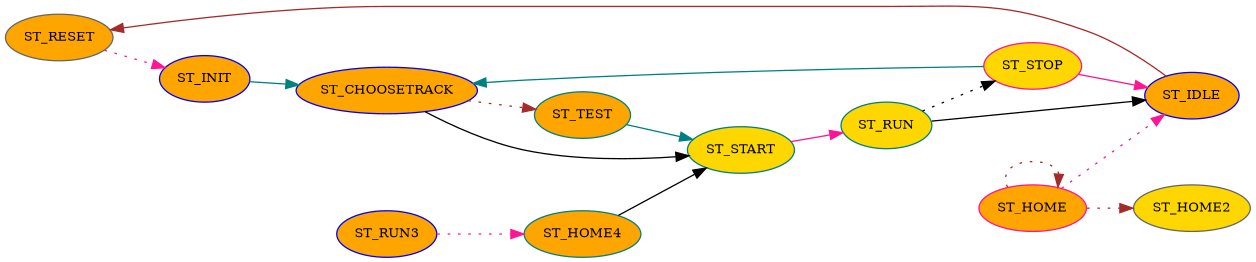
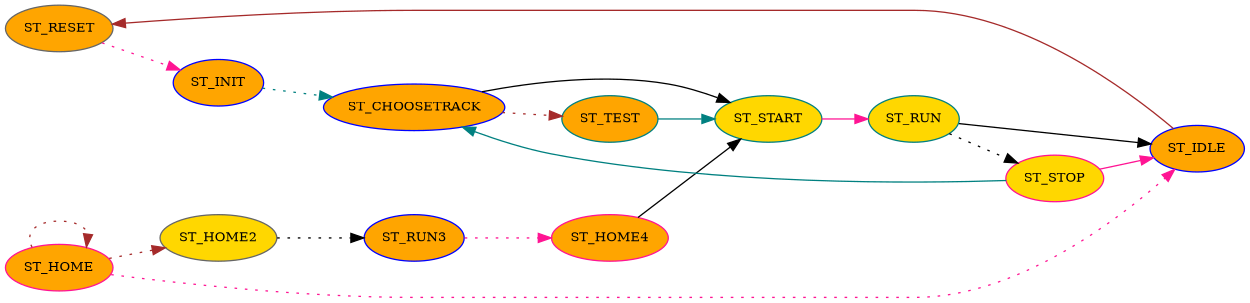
(268, 83) -> (291, 92)
(582, 234) -> (610, 238)
none -> (314, 238)
